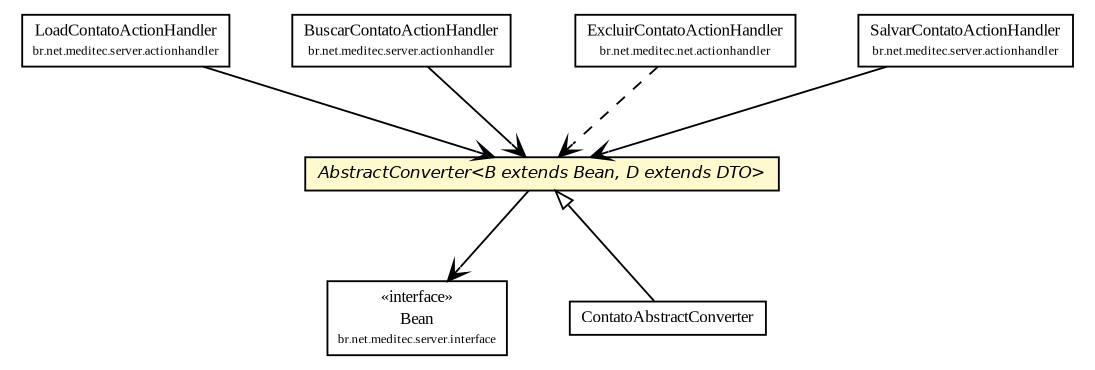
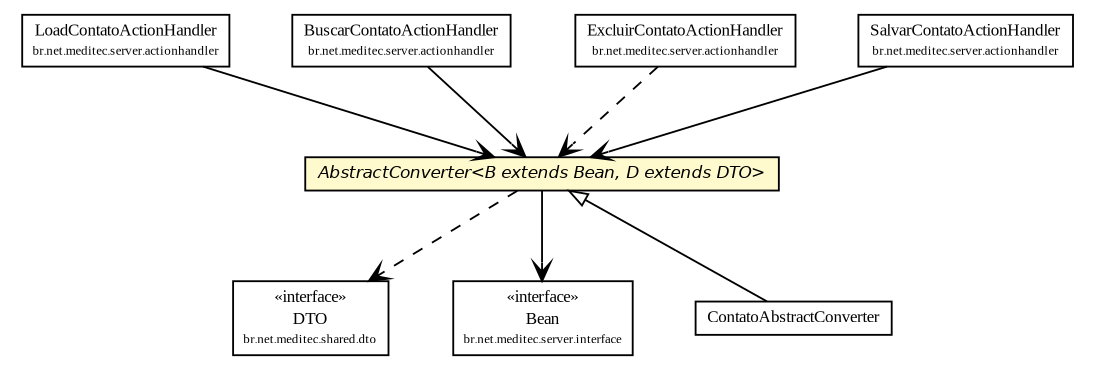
(685, 51) -> (685, 51)
none -> (311, 318)
